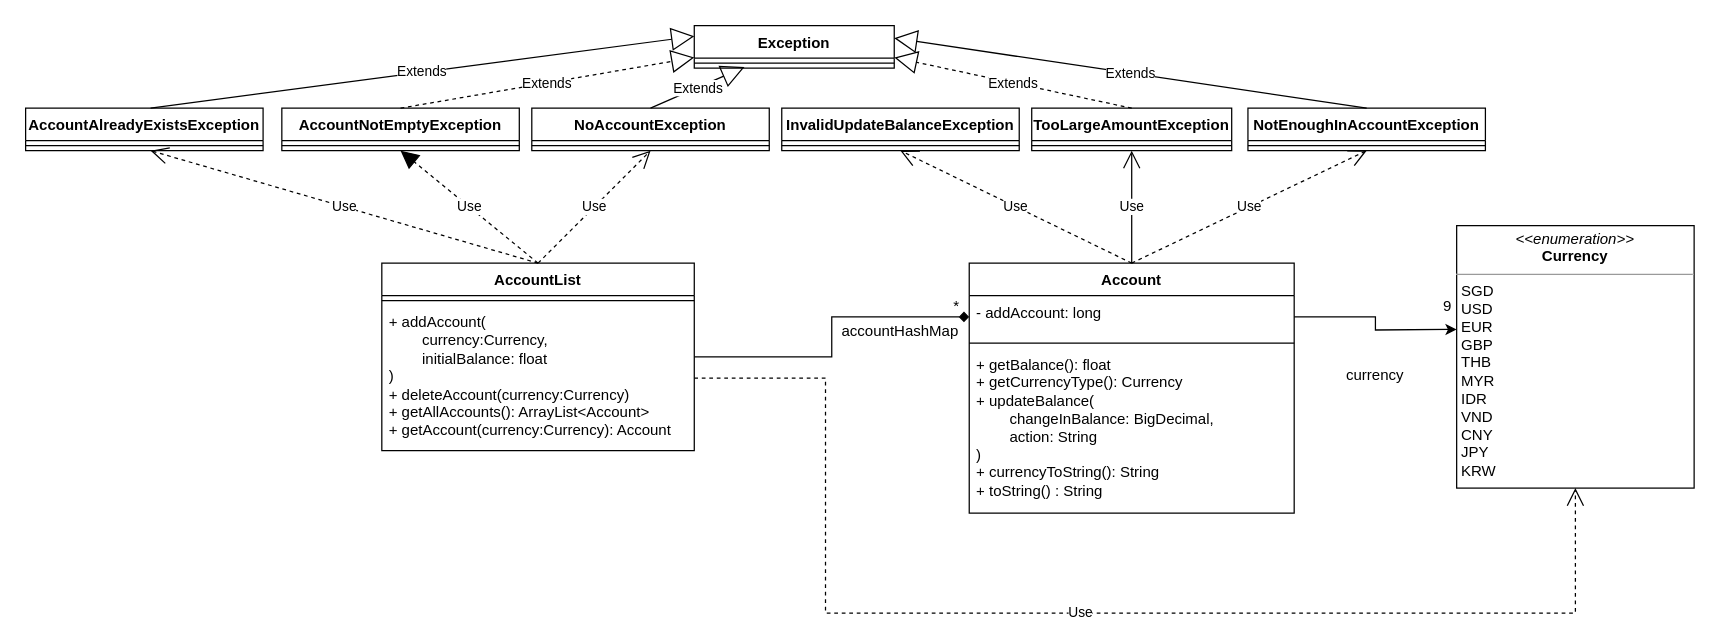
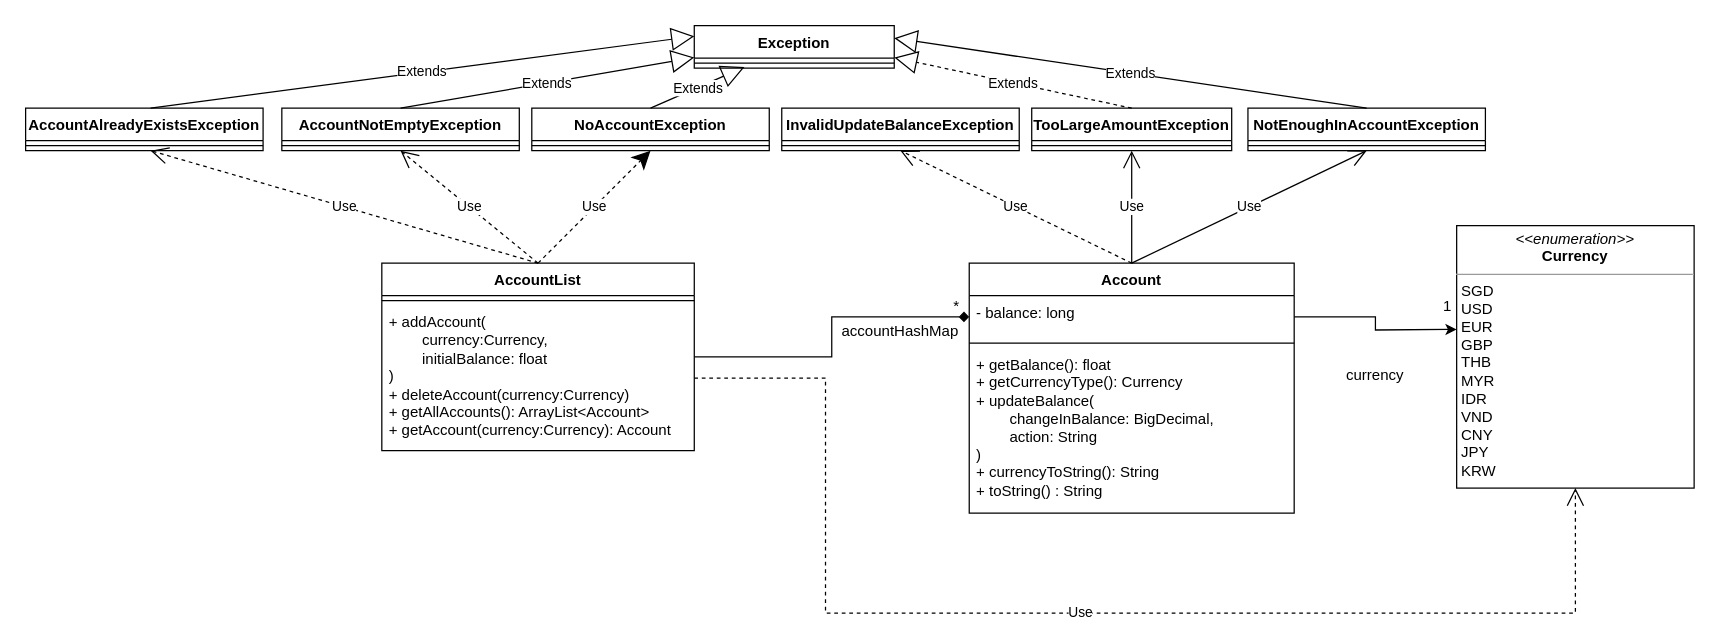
(462, 98) -> (462, 98)
(644, 158) -> (640, 162)
(415, 162) -> (410, 158)
(1185, 238) -> (1185, 238)
(1448, 307) -> (1448, 307)
(1045, 313) -> (1030, 313)
